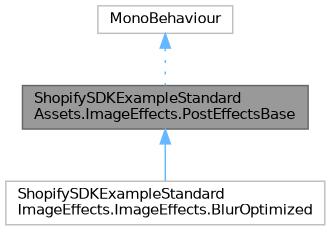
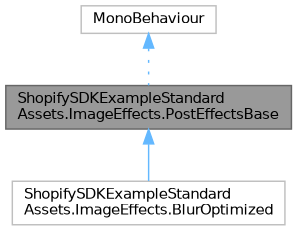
(165, 203) -> (149, 203)
